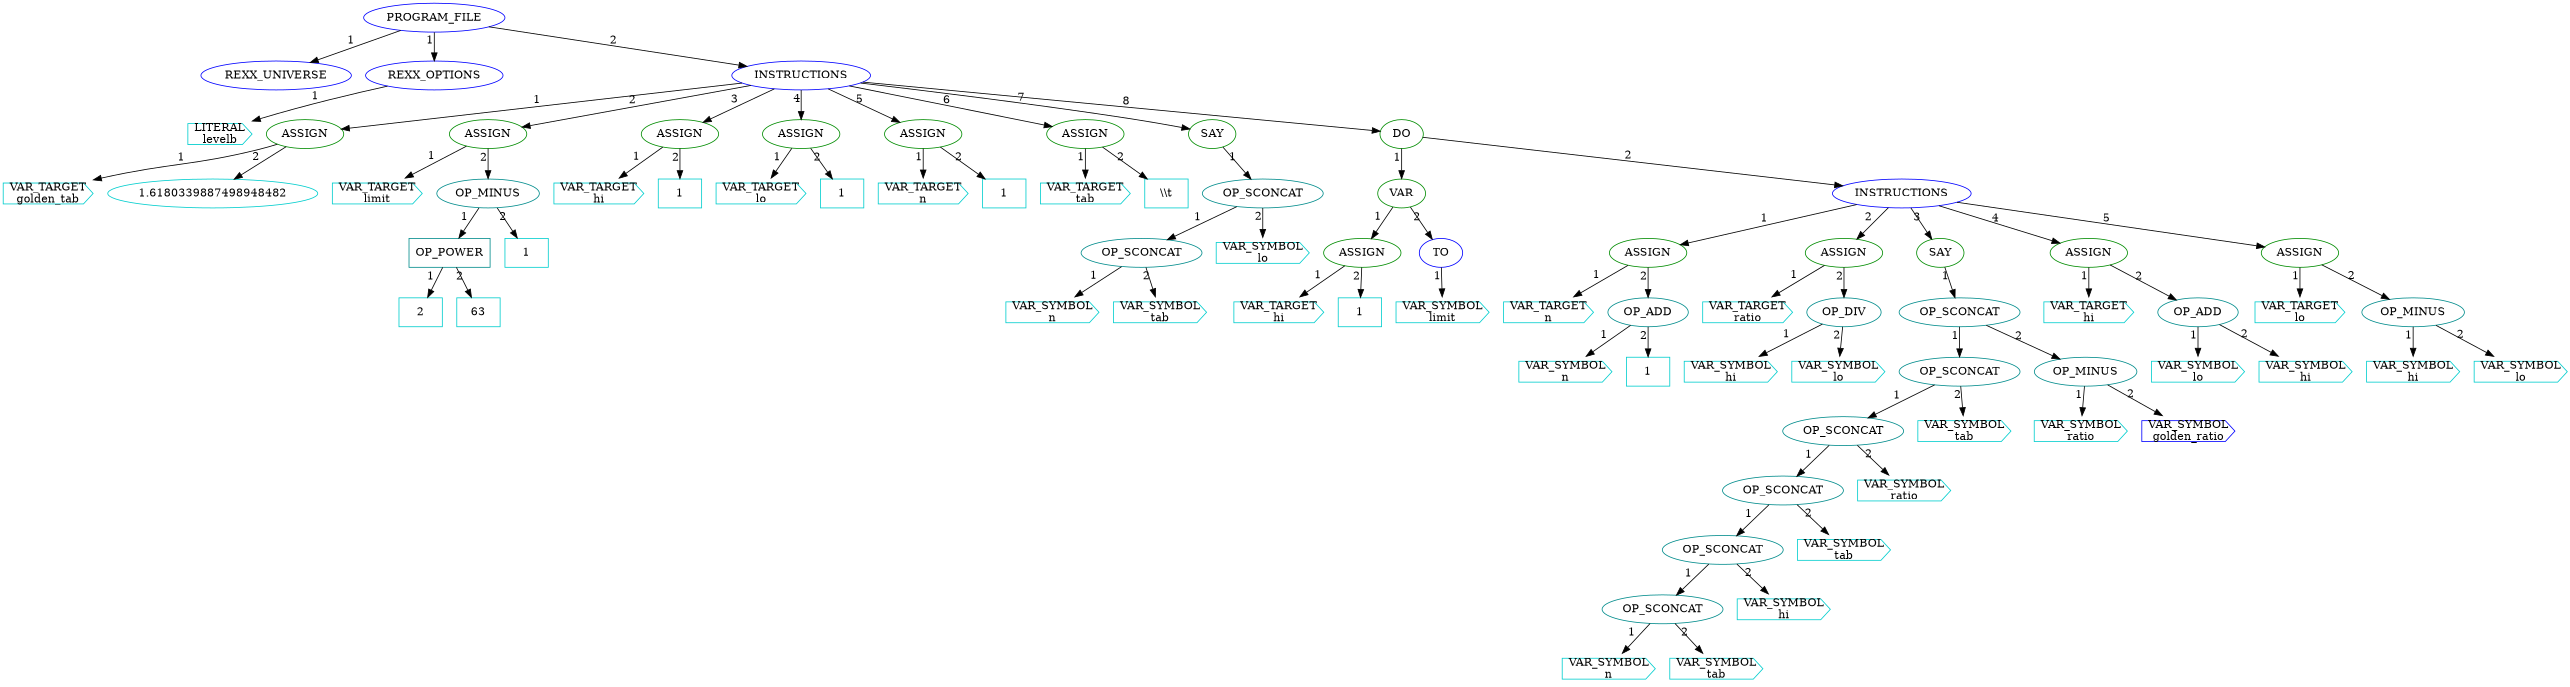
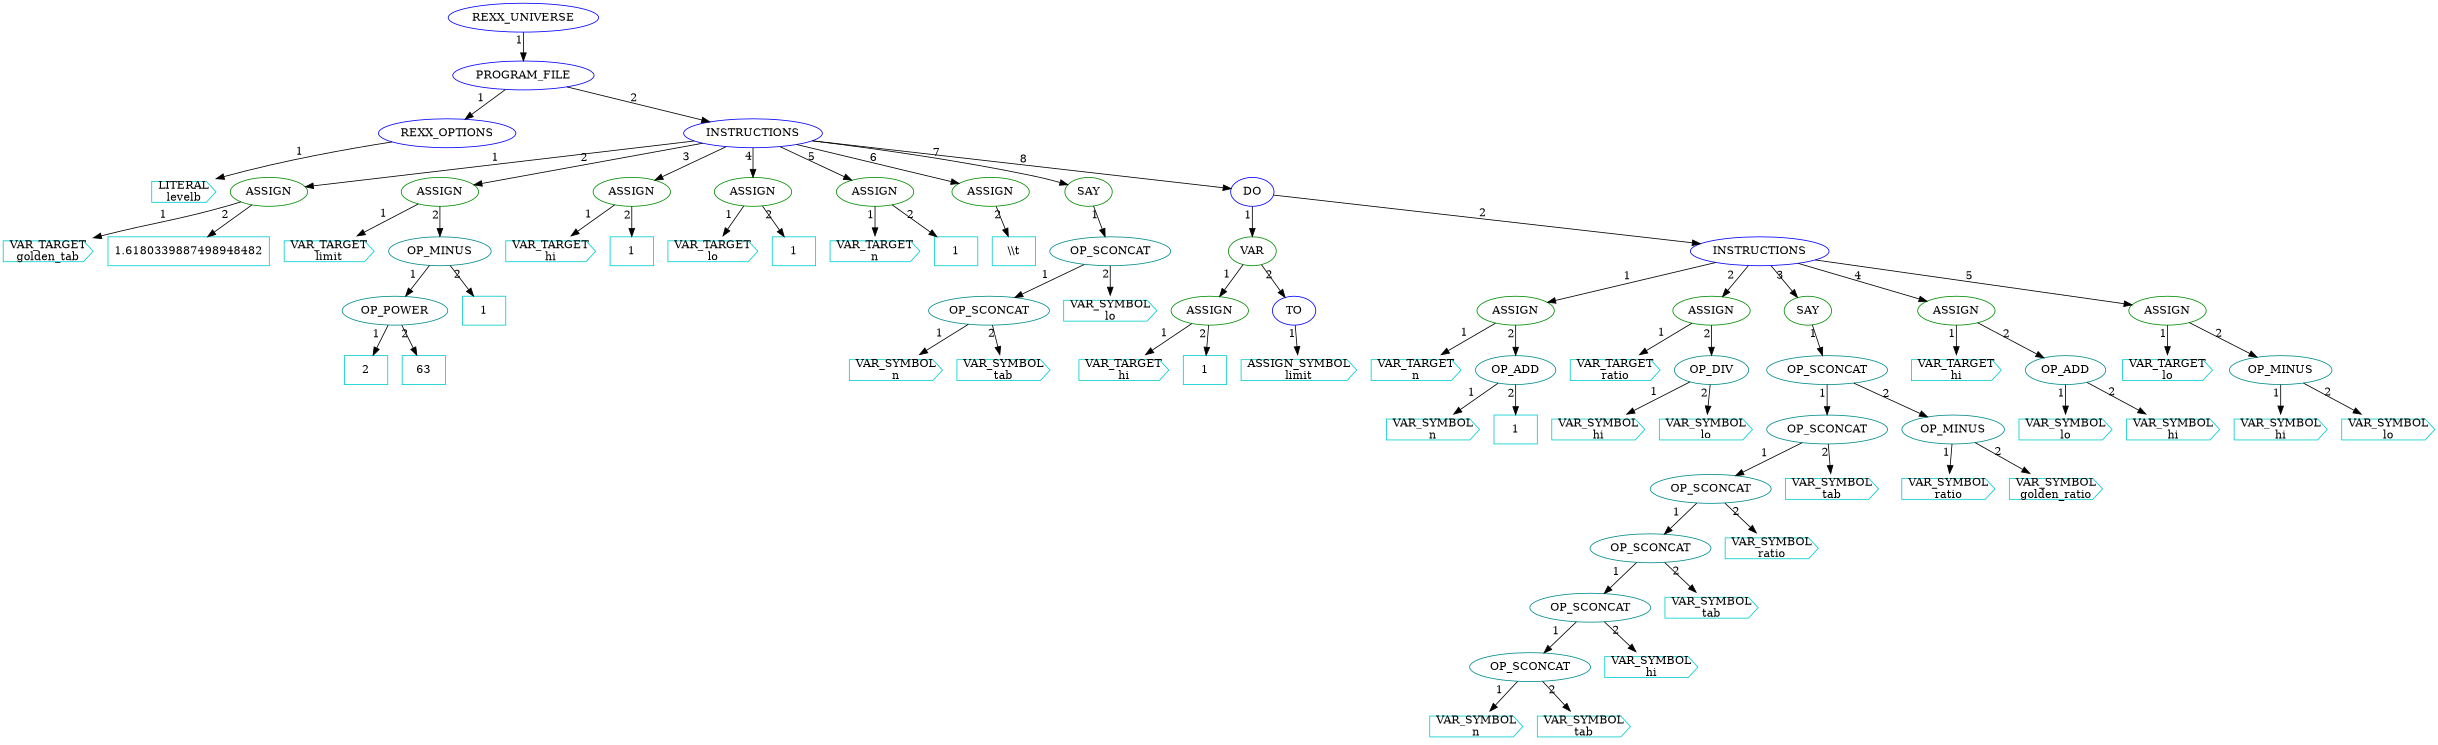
(359, 45) -> (523, 43)
(1402, 134) -> (1252, 192)
(213, 193) -> (189, 251)
(1085, 193) -> none
(450, 253) -> (395, 311)
(1443, 312) -> (1299, 370)
(2188, 431) -> (2056, 489)
